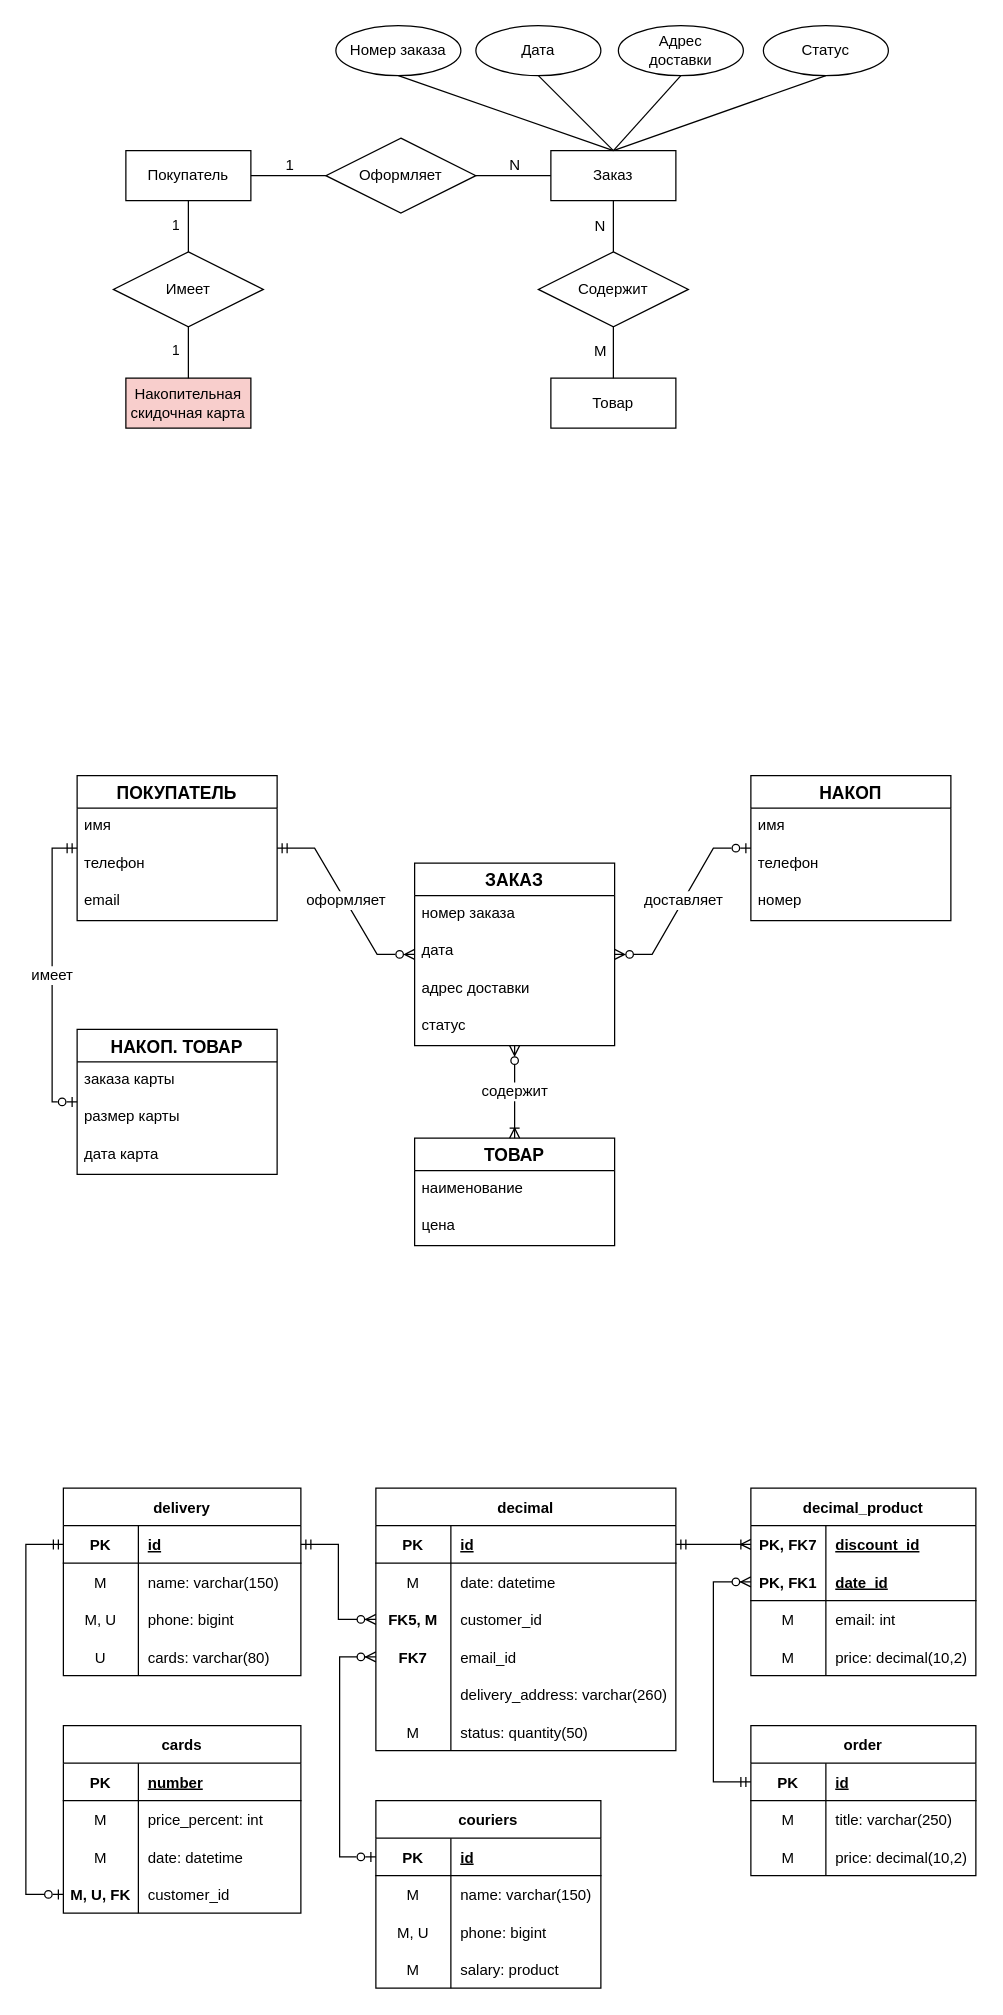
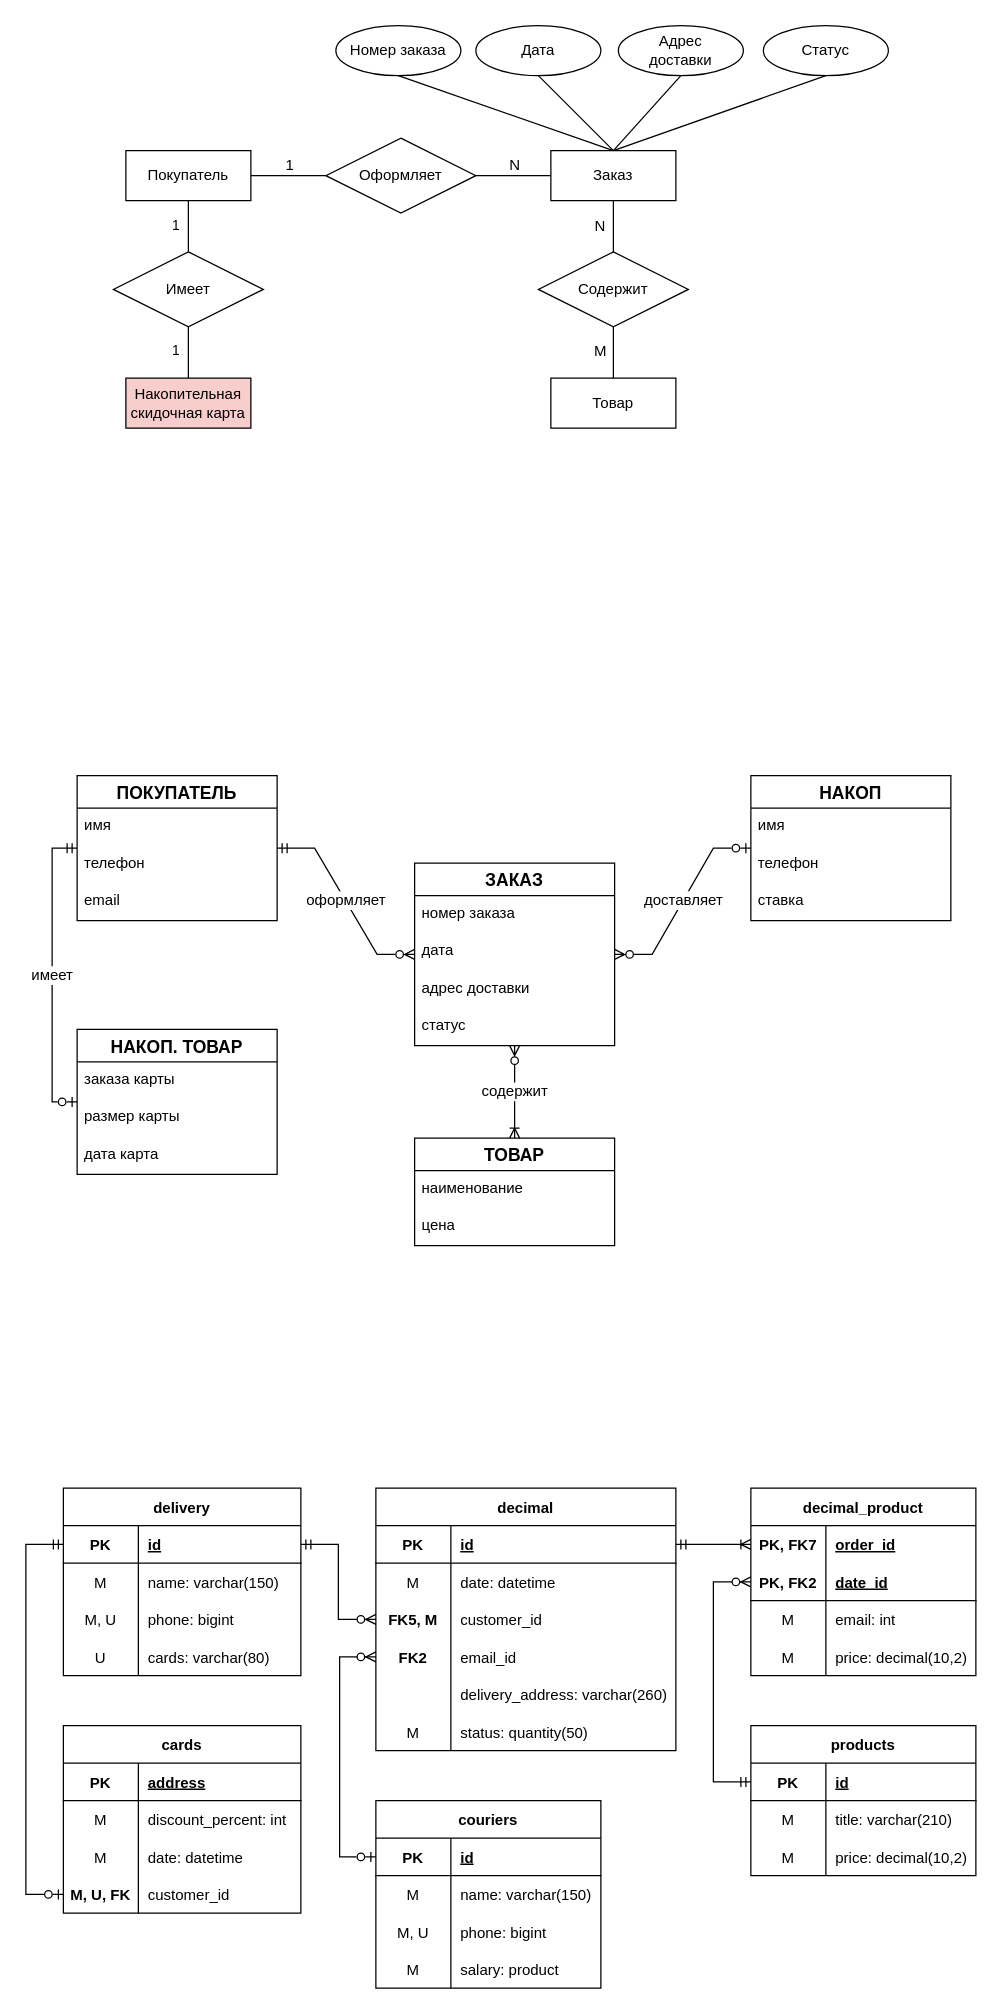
(779, 900) -> (783, 900)
(877, 1545) -> (867, 1545)
(788, 1583) -> (788, 1583)
(413, 1658) -> (413, 1658)
(863, 1745) -> (863, 1745)
(173, 1783) -> (177, 1783)
(215, 1820) -> (228, 1820)
(907, 1820) -> (907, 1820)
